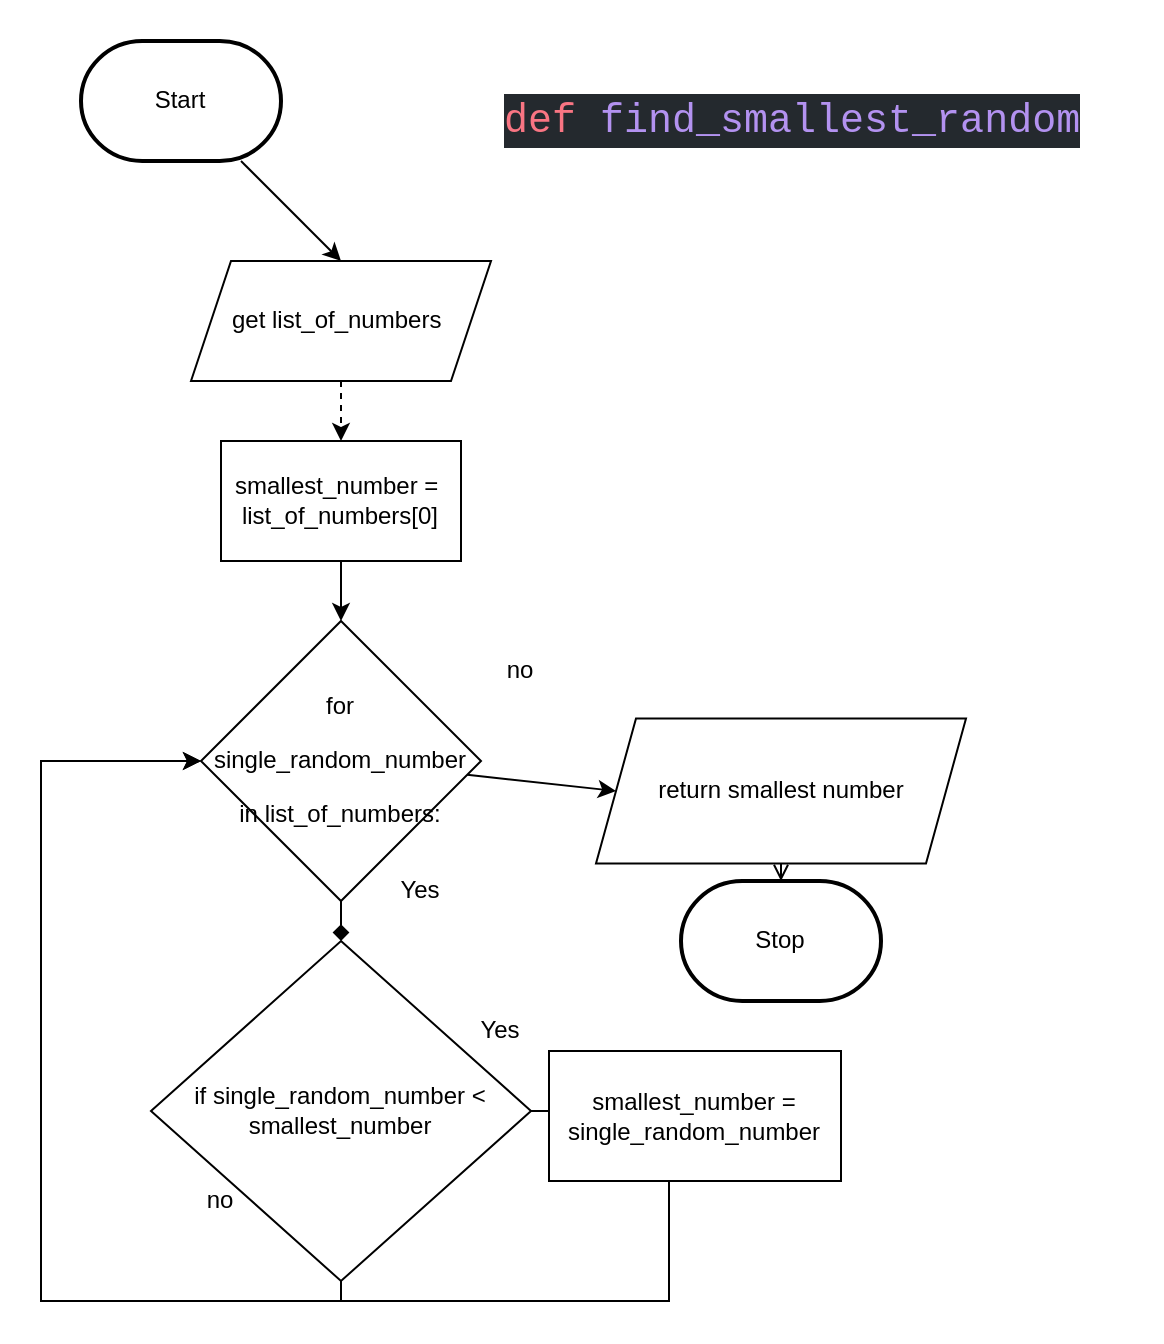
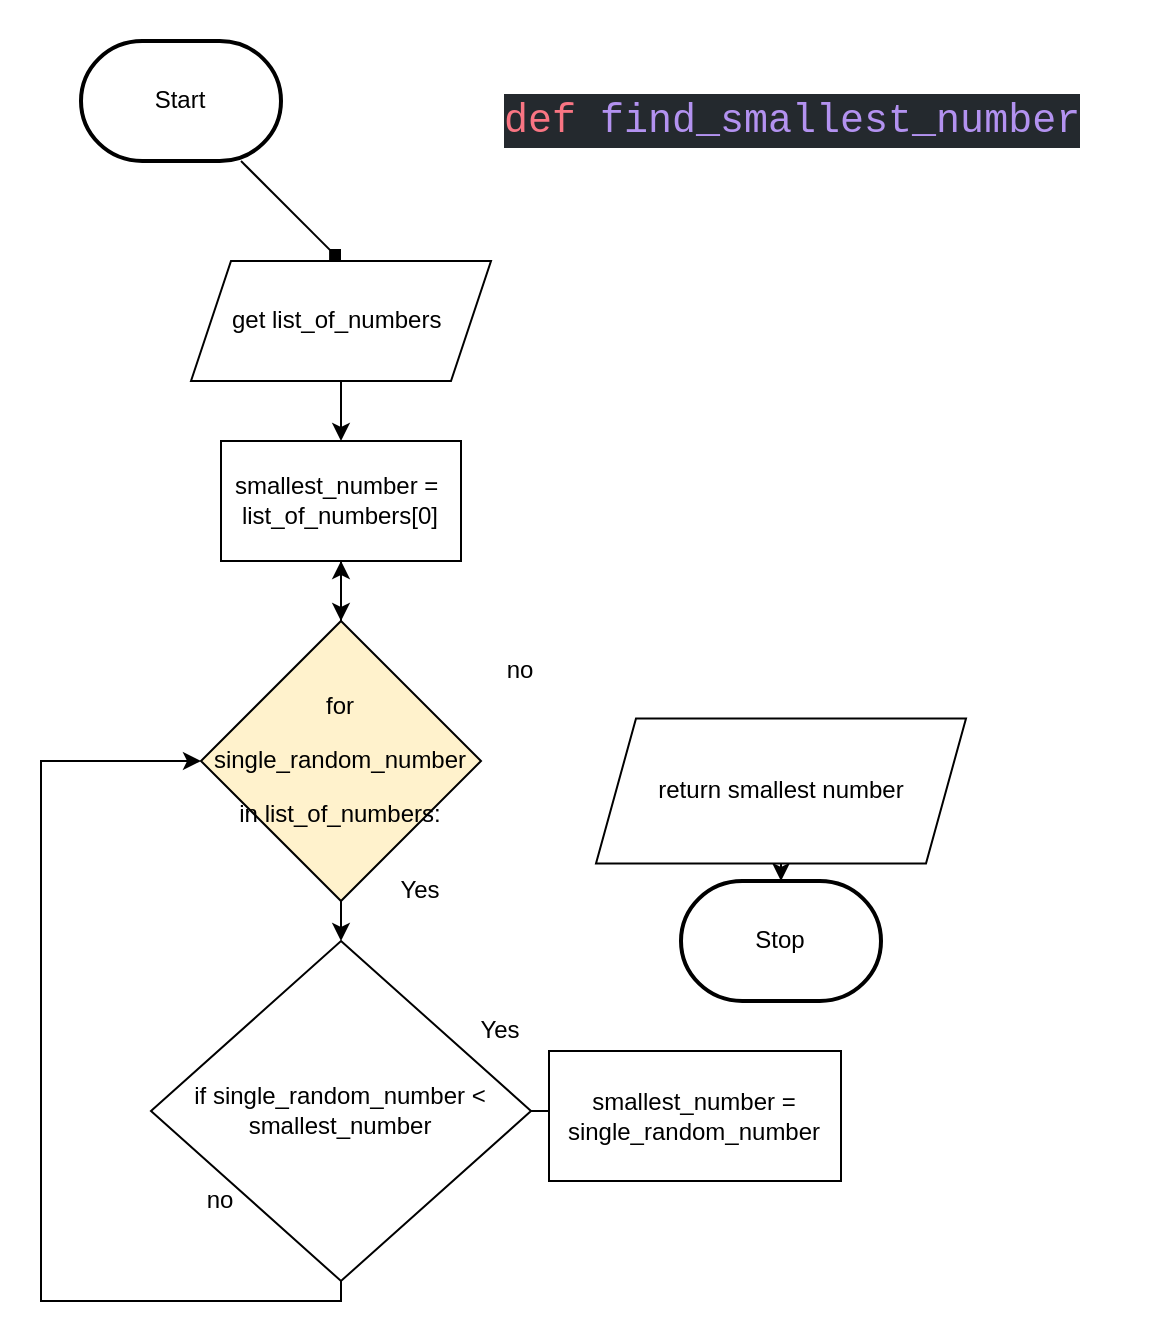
(654, 109) -> (654, 109)
(330, 250) -> (329, 249)
(341, 406) -> (341, 406)
(341, 761) -> (341, 761)
(535, 782) -> (341, 619)
(781, 864) -> (781, 864)
(341, 925) -> (341, 926)
(567, 1301) -> none
